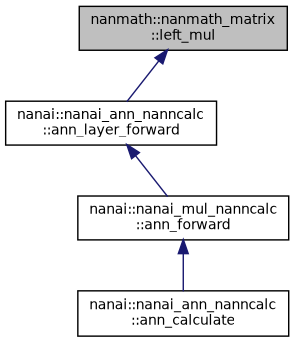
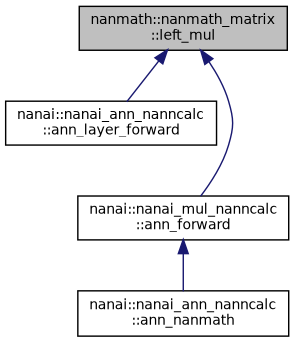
(152, 176) -> (232, 130)
(183, 313) -> (183, 313)
